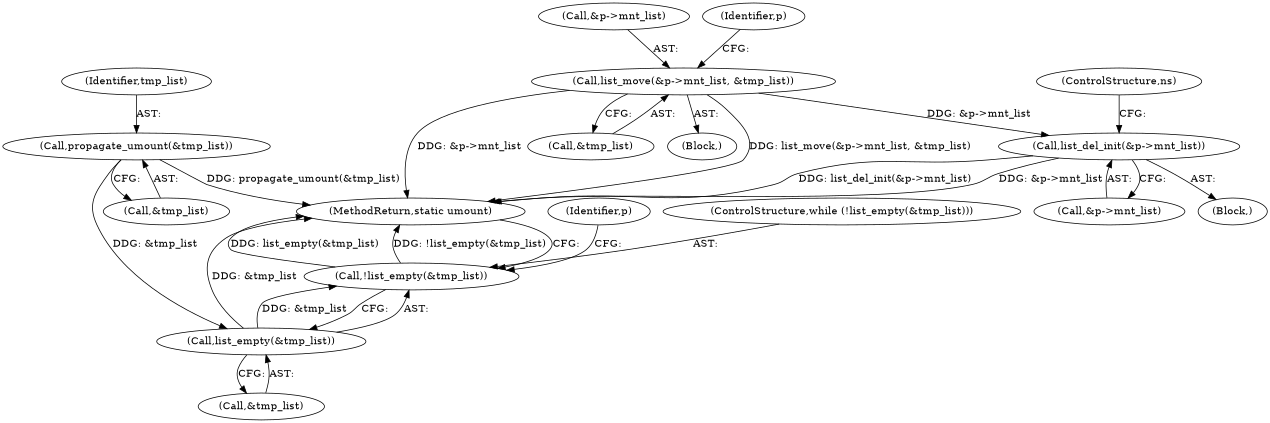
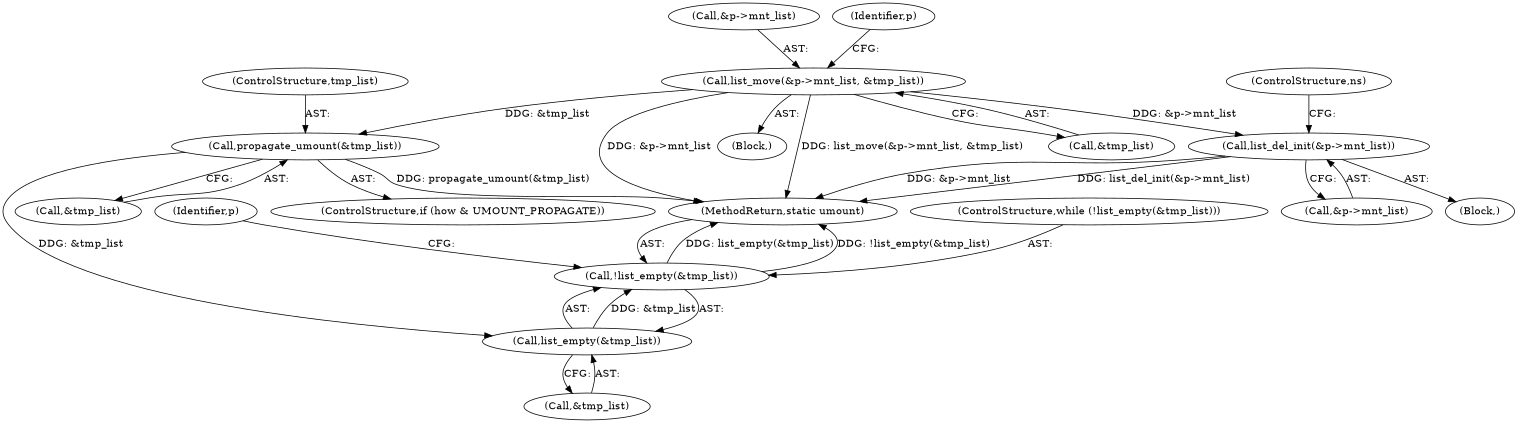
(137, 81) -> (305, 81)
none -> (529, 105)
none -> (463, 211)
(568, 244) -> (654, 244)
(215, 247) -> none
(377, 309) -> (713, 309)
